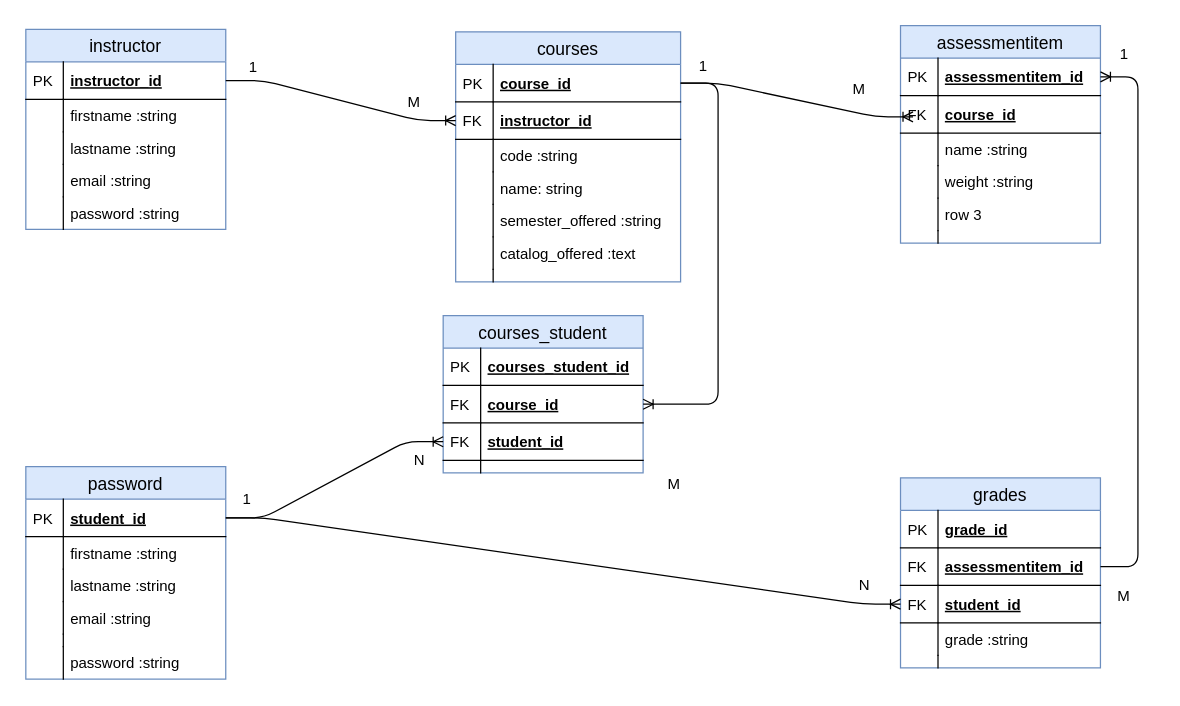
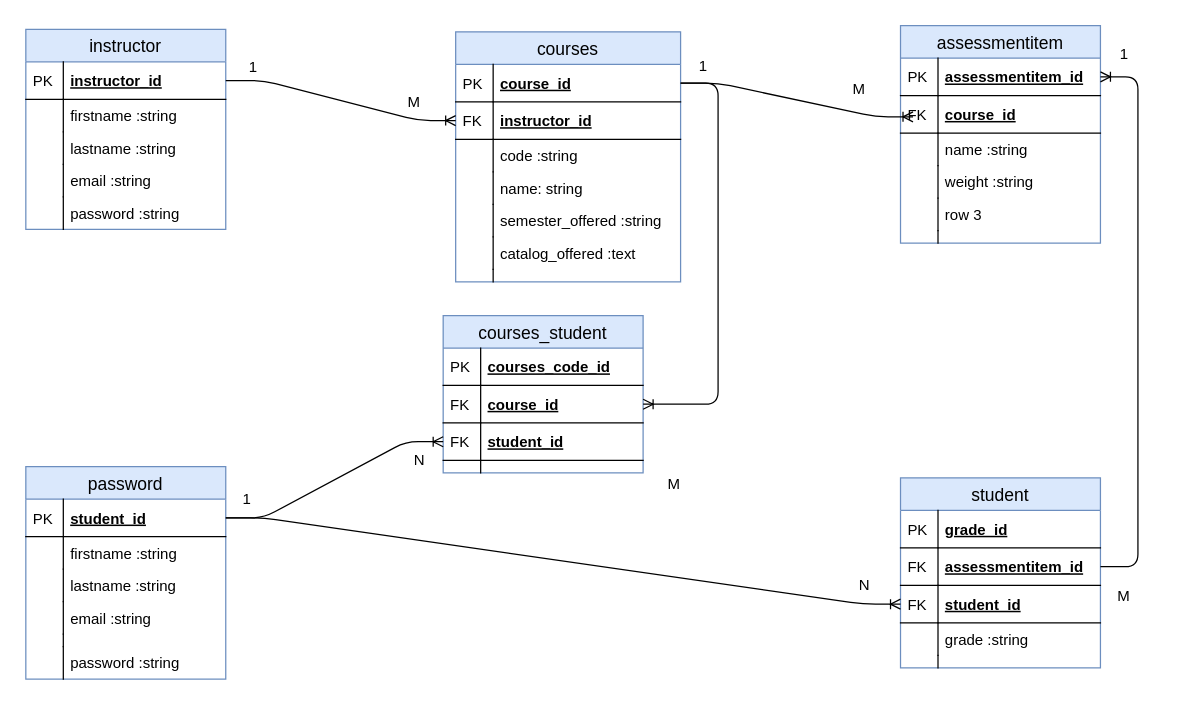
(561, 368) -> (549, 368)
(1000, 495) -> (1000, 495)
